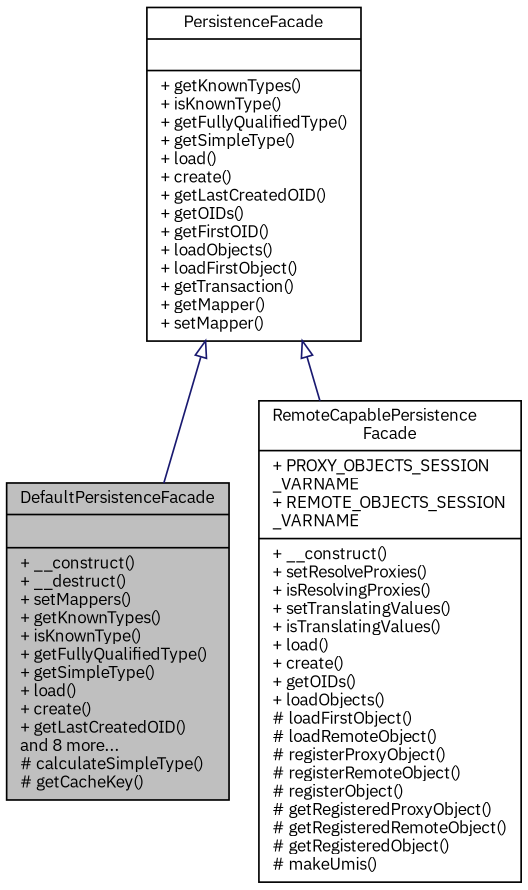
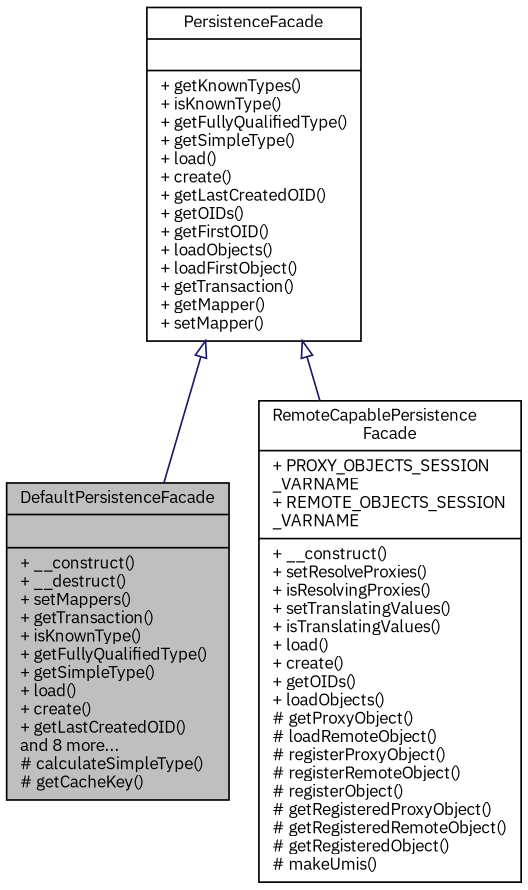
(90, 618) -> (87, 618)
(343, 719) -> (343, 719)
